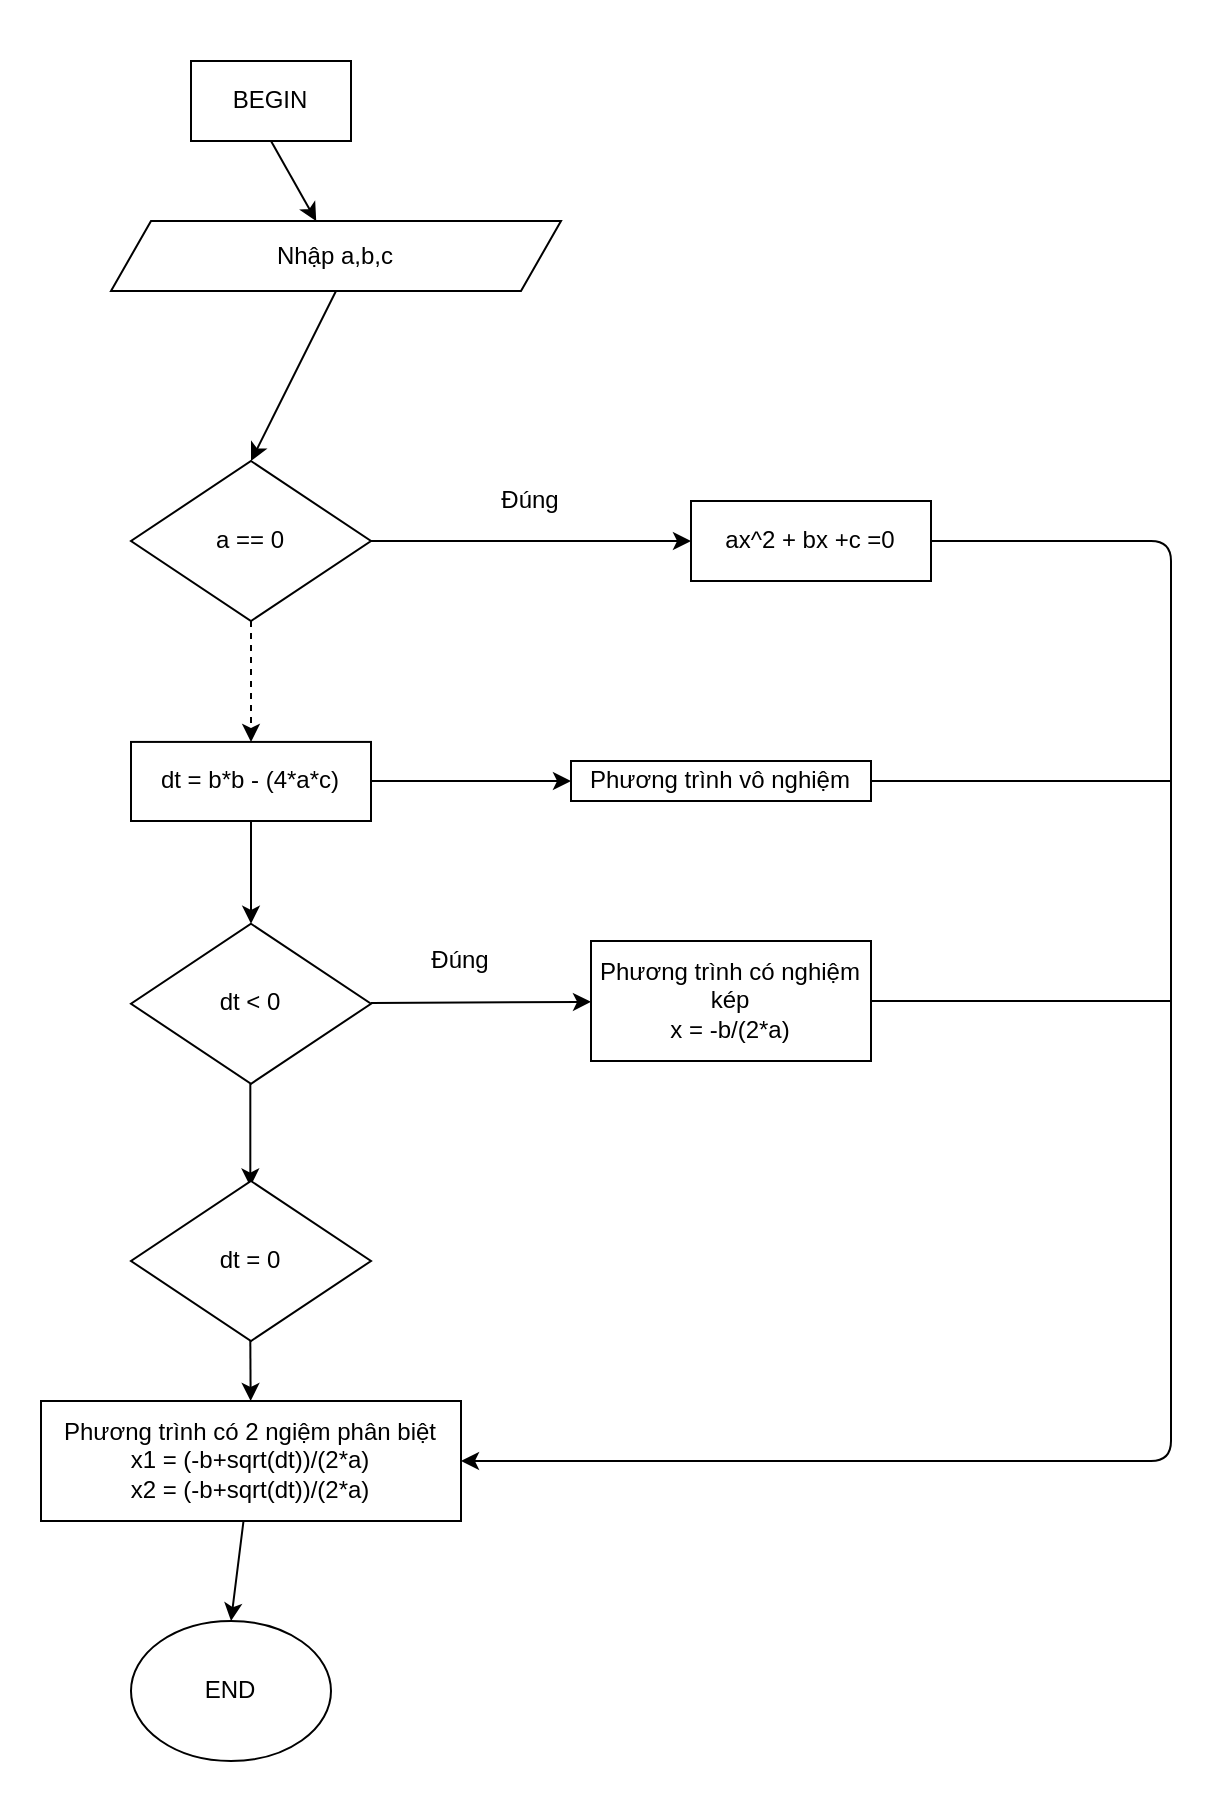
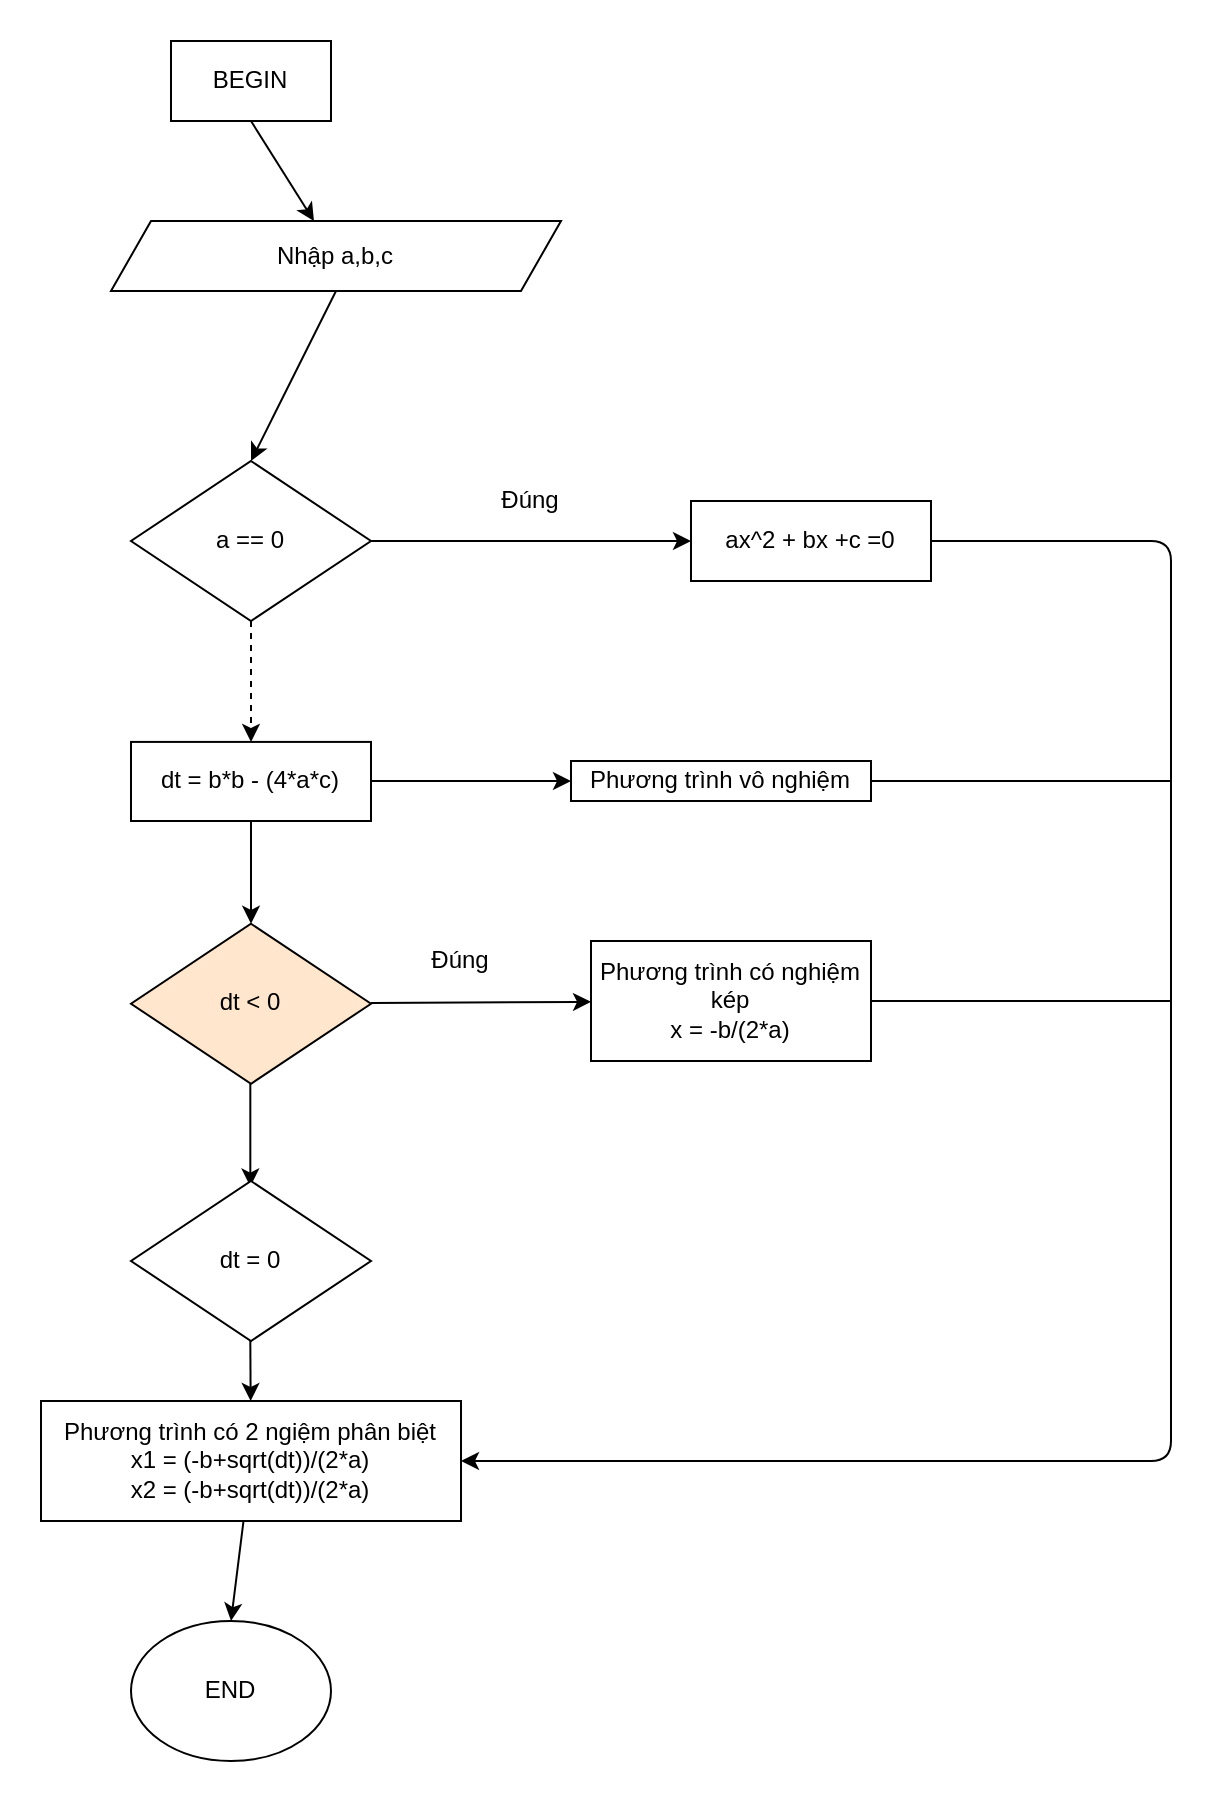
(271, 101) -> (251, 81)
(251, 1004) -> (251, 1004)
